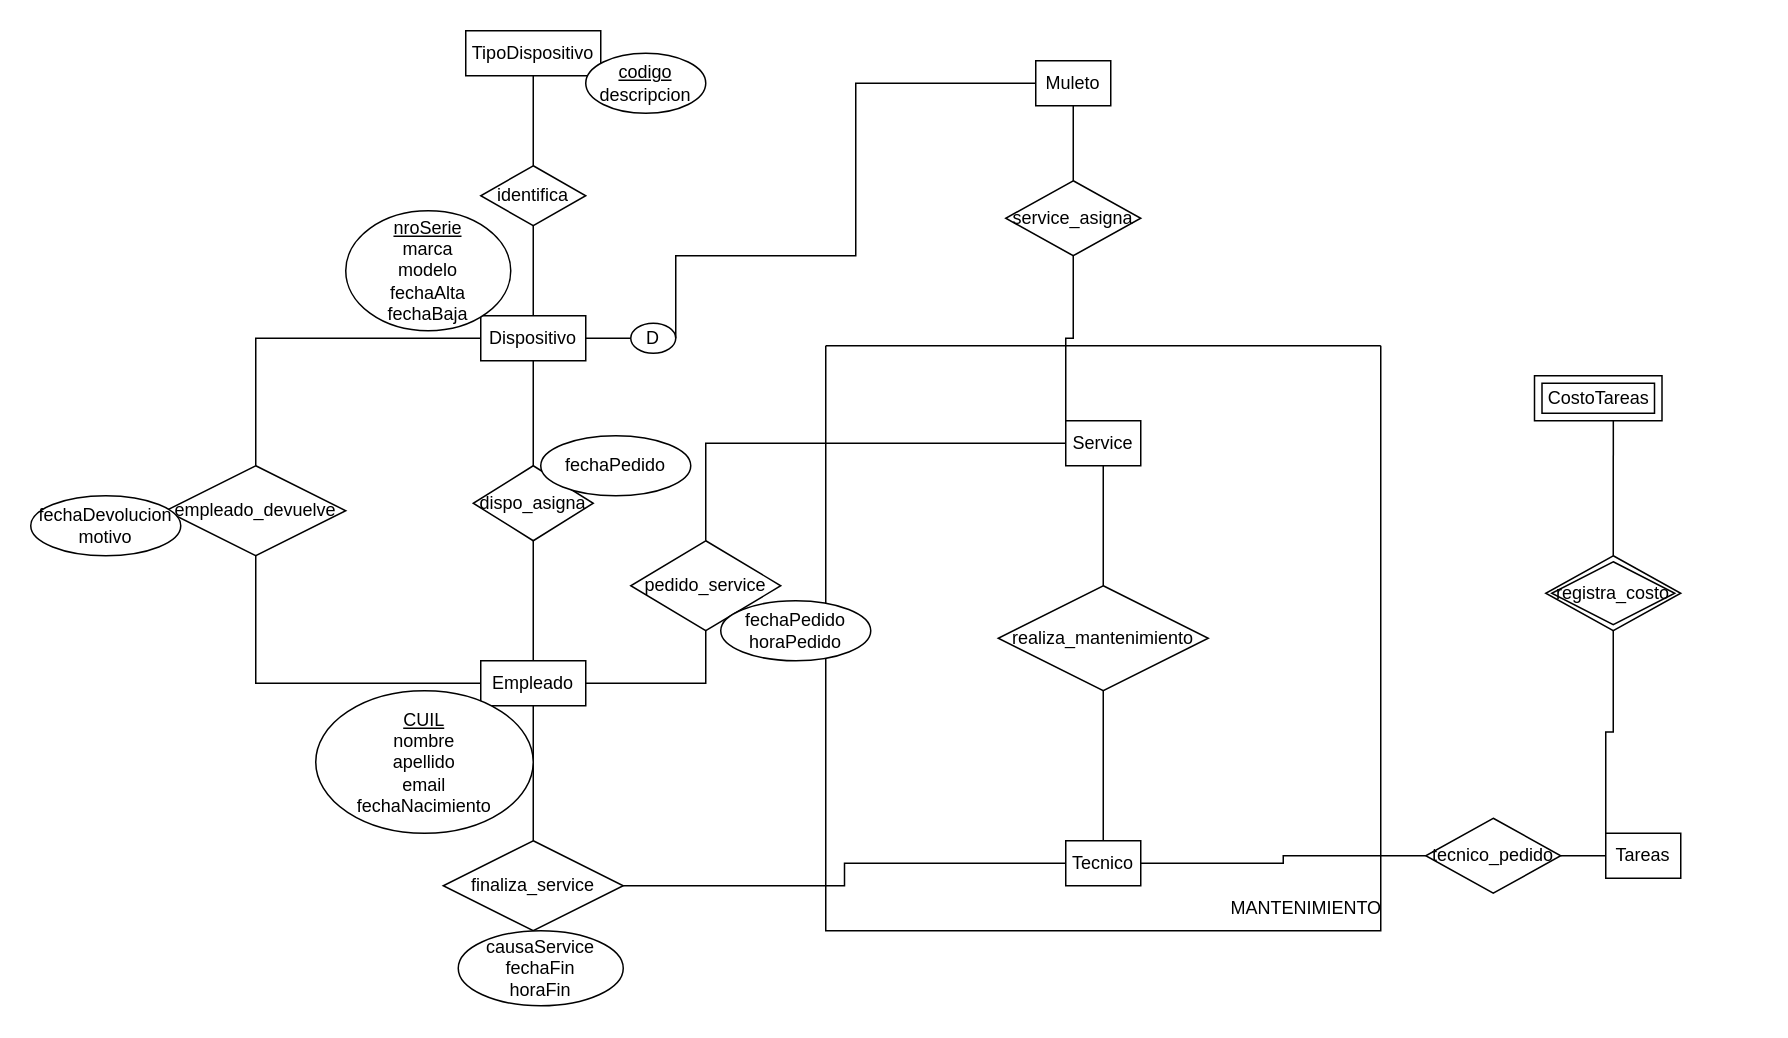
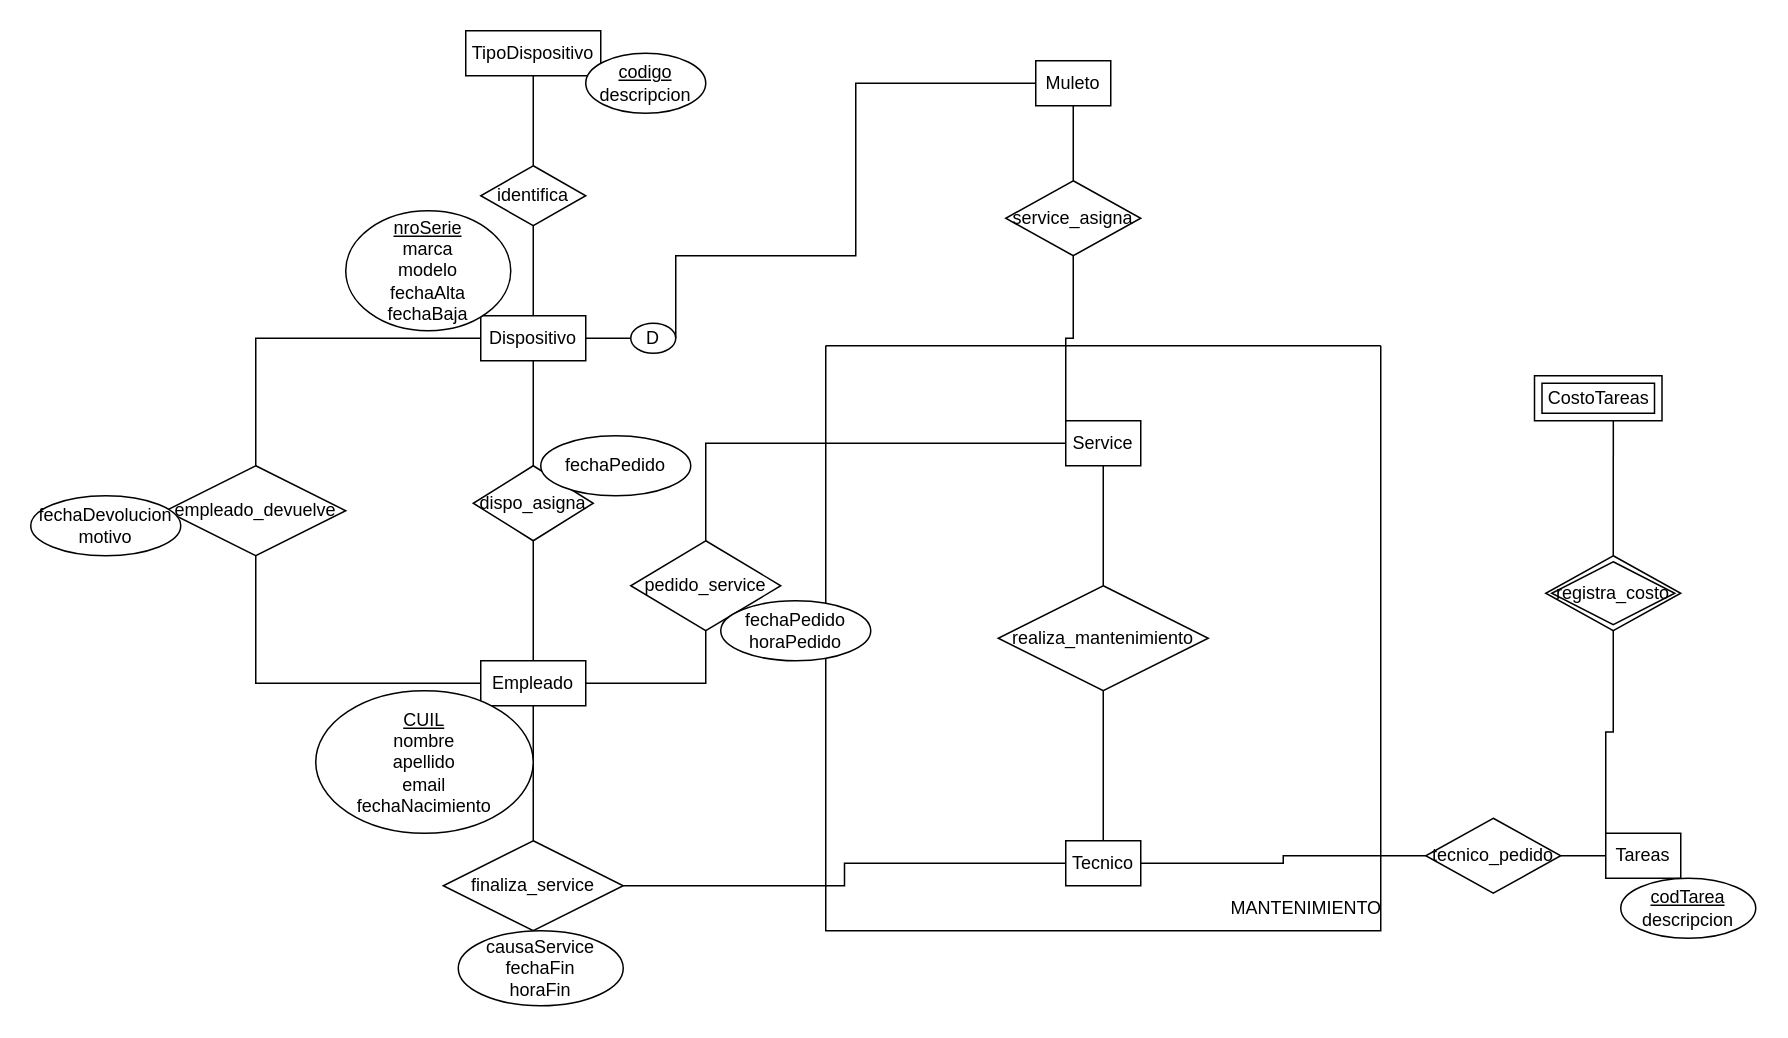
none -> (1688, 908)
